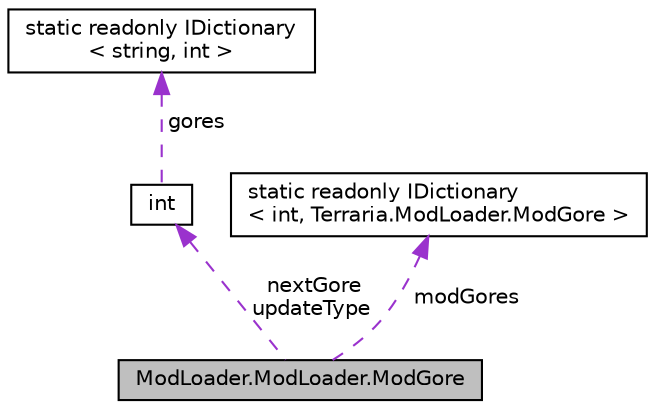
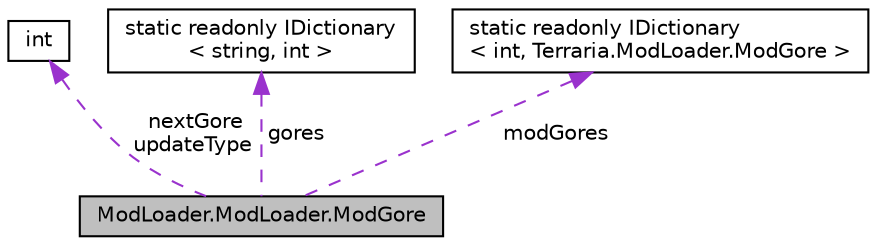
(162, 139) -> (261, 145)
